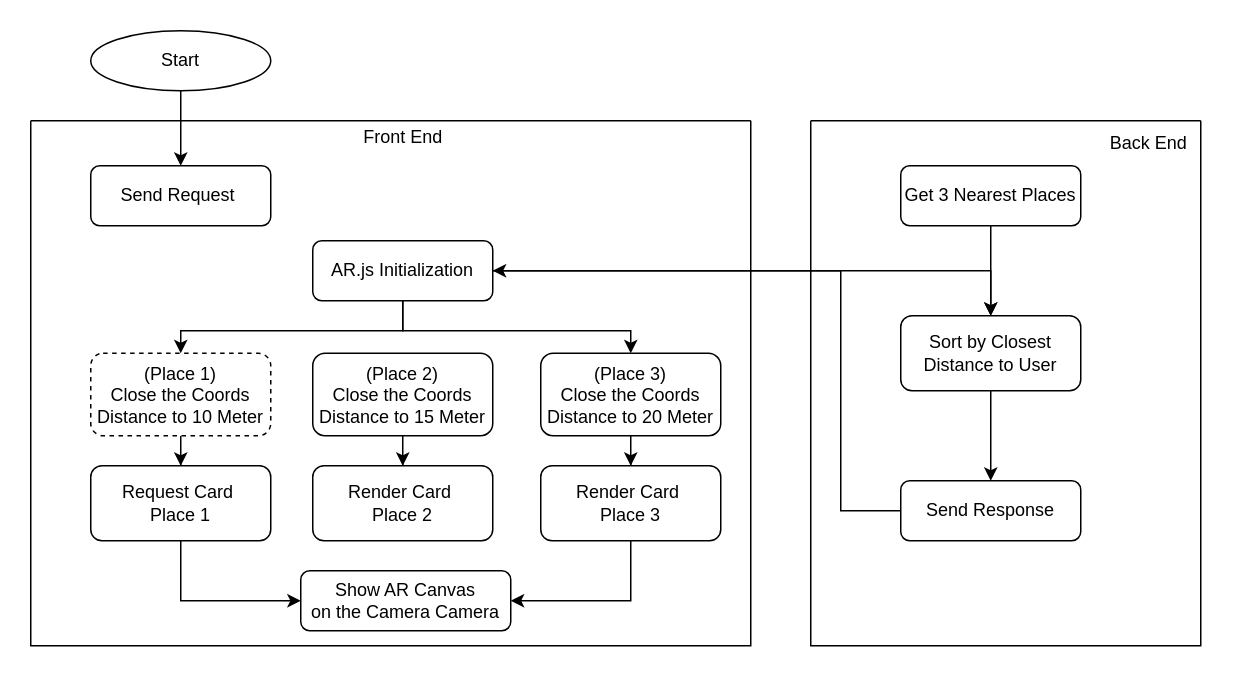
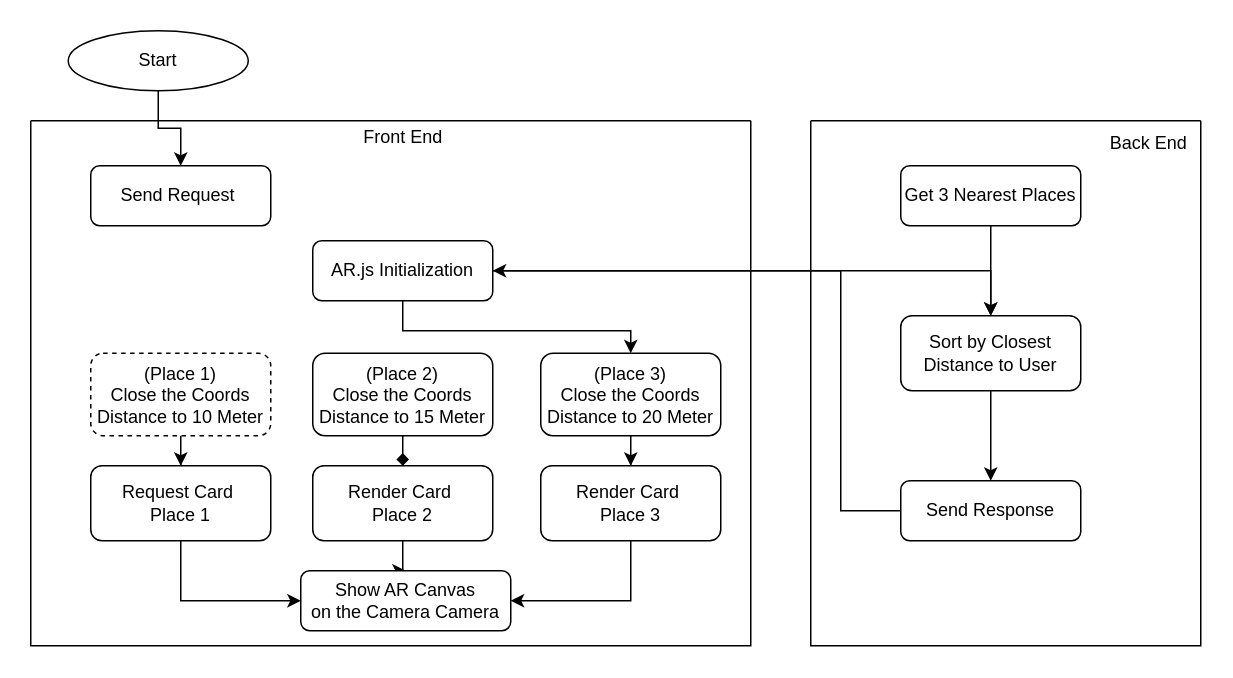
(181, 61) -> (158, 61)
(285, 331) -> none
(403, 454) -> (403, 453)
none -> (403, 559)
